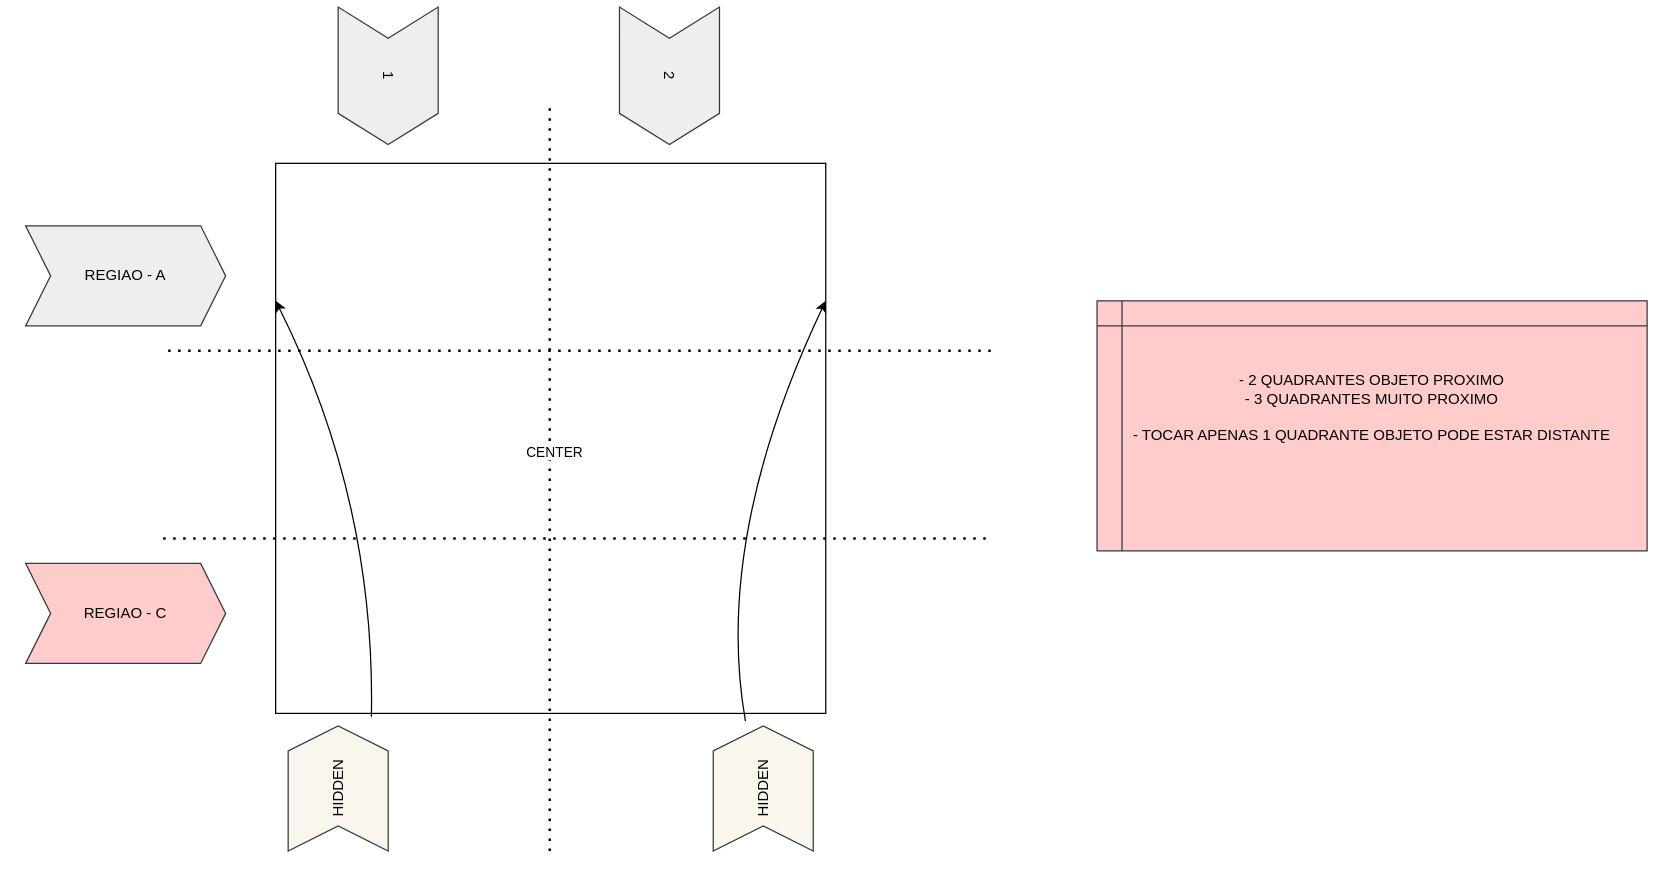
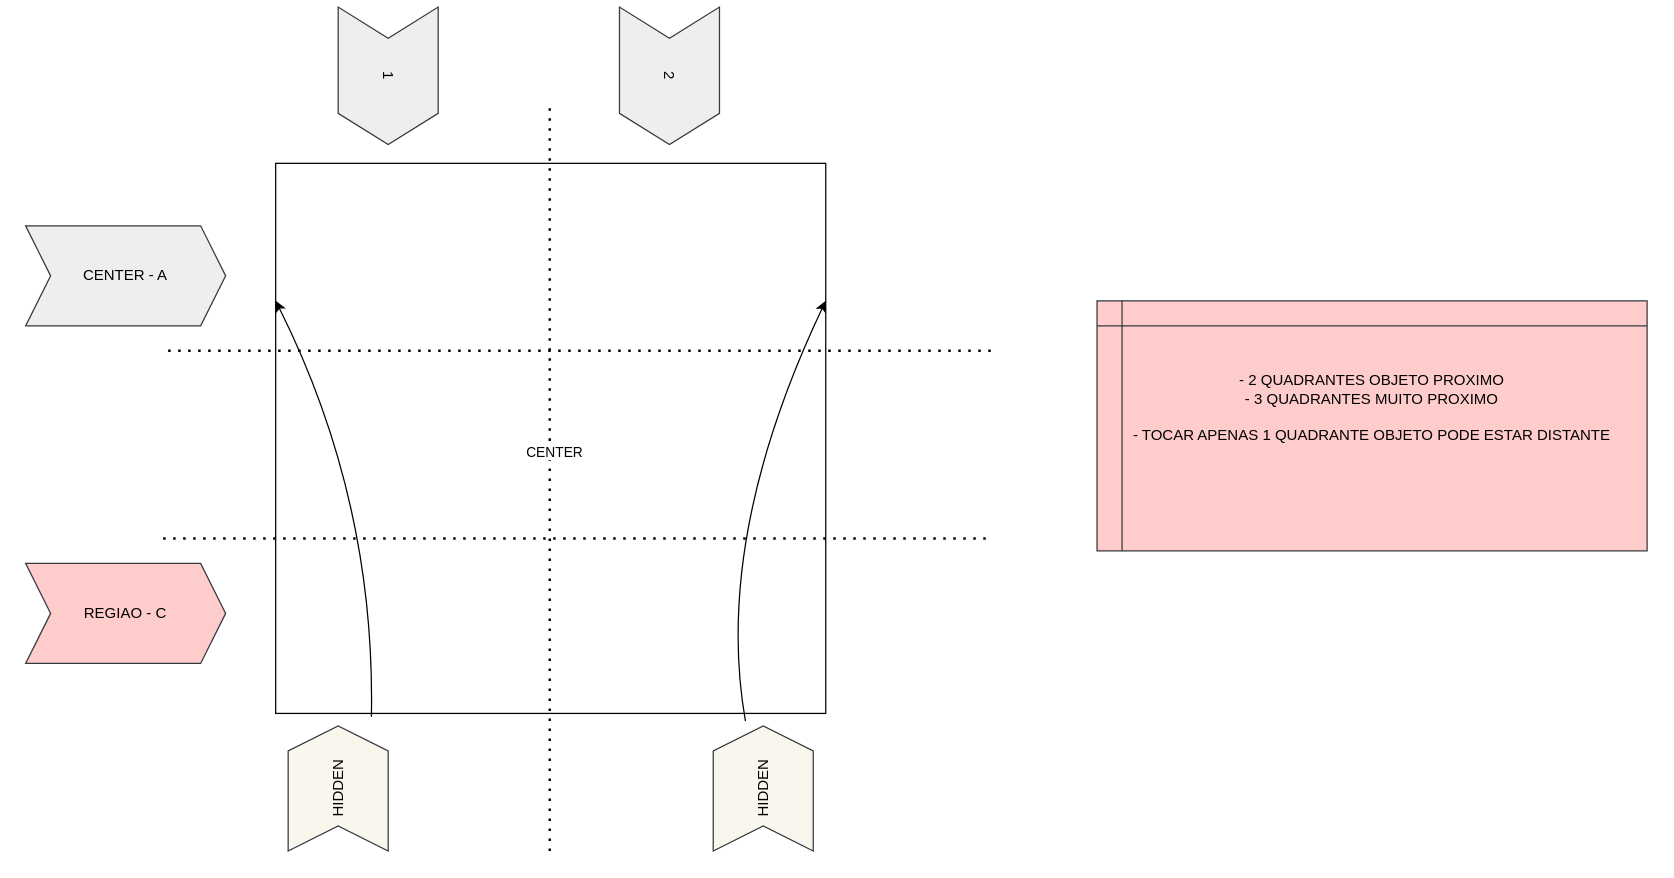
(126, 276) -> (126, 276)
